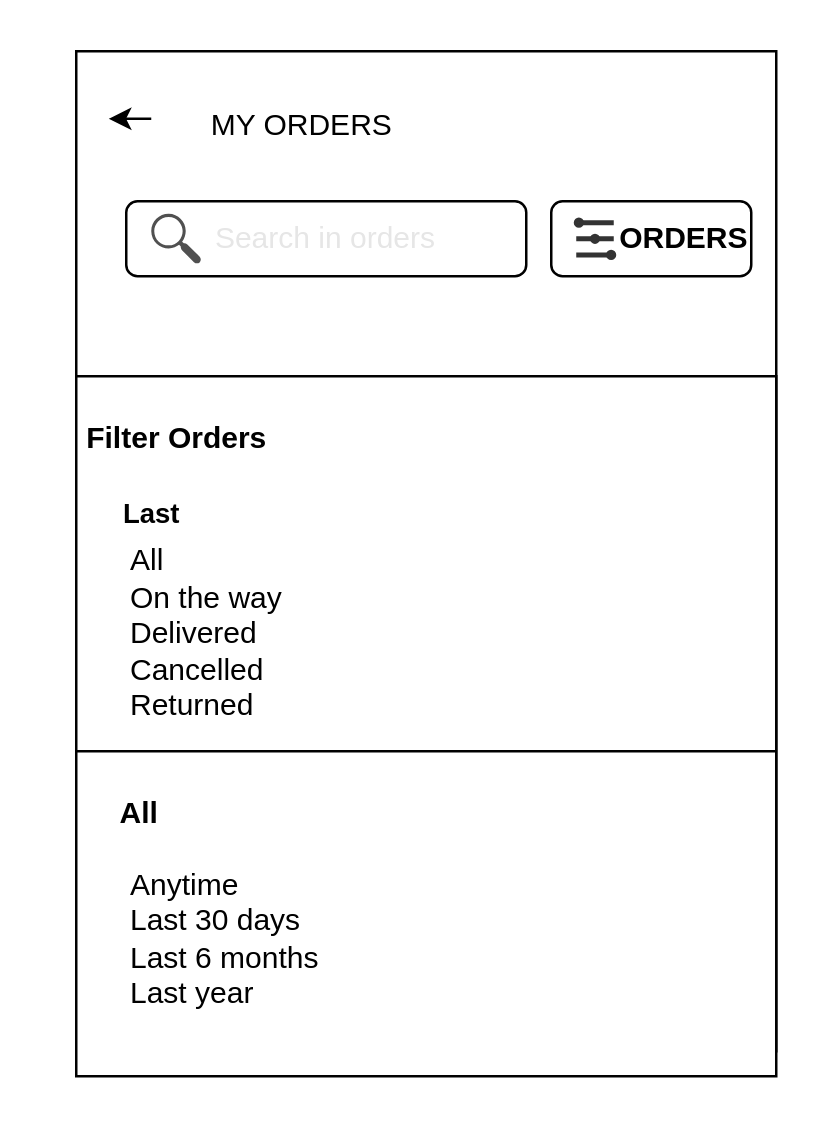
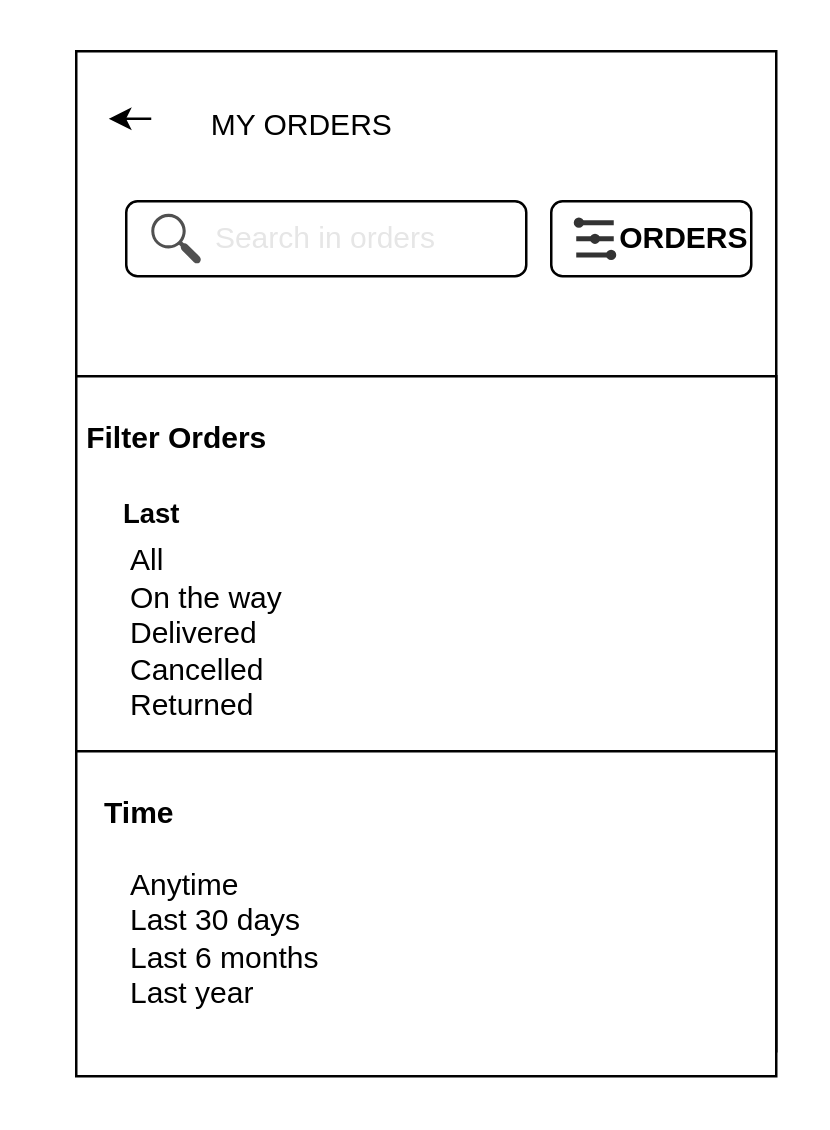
(140, 814) -> (140, 814)
